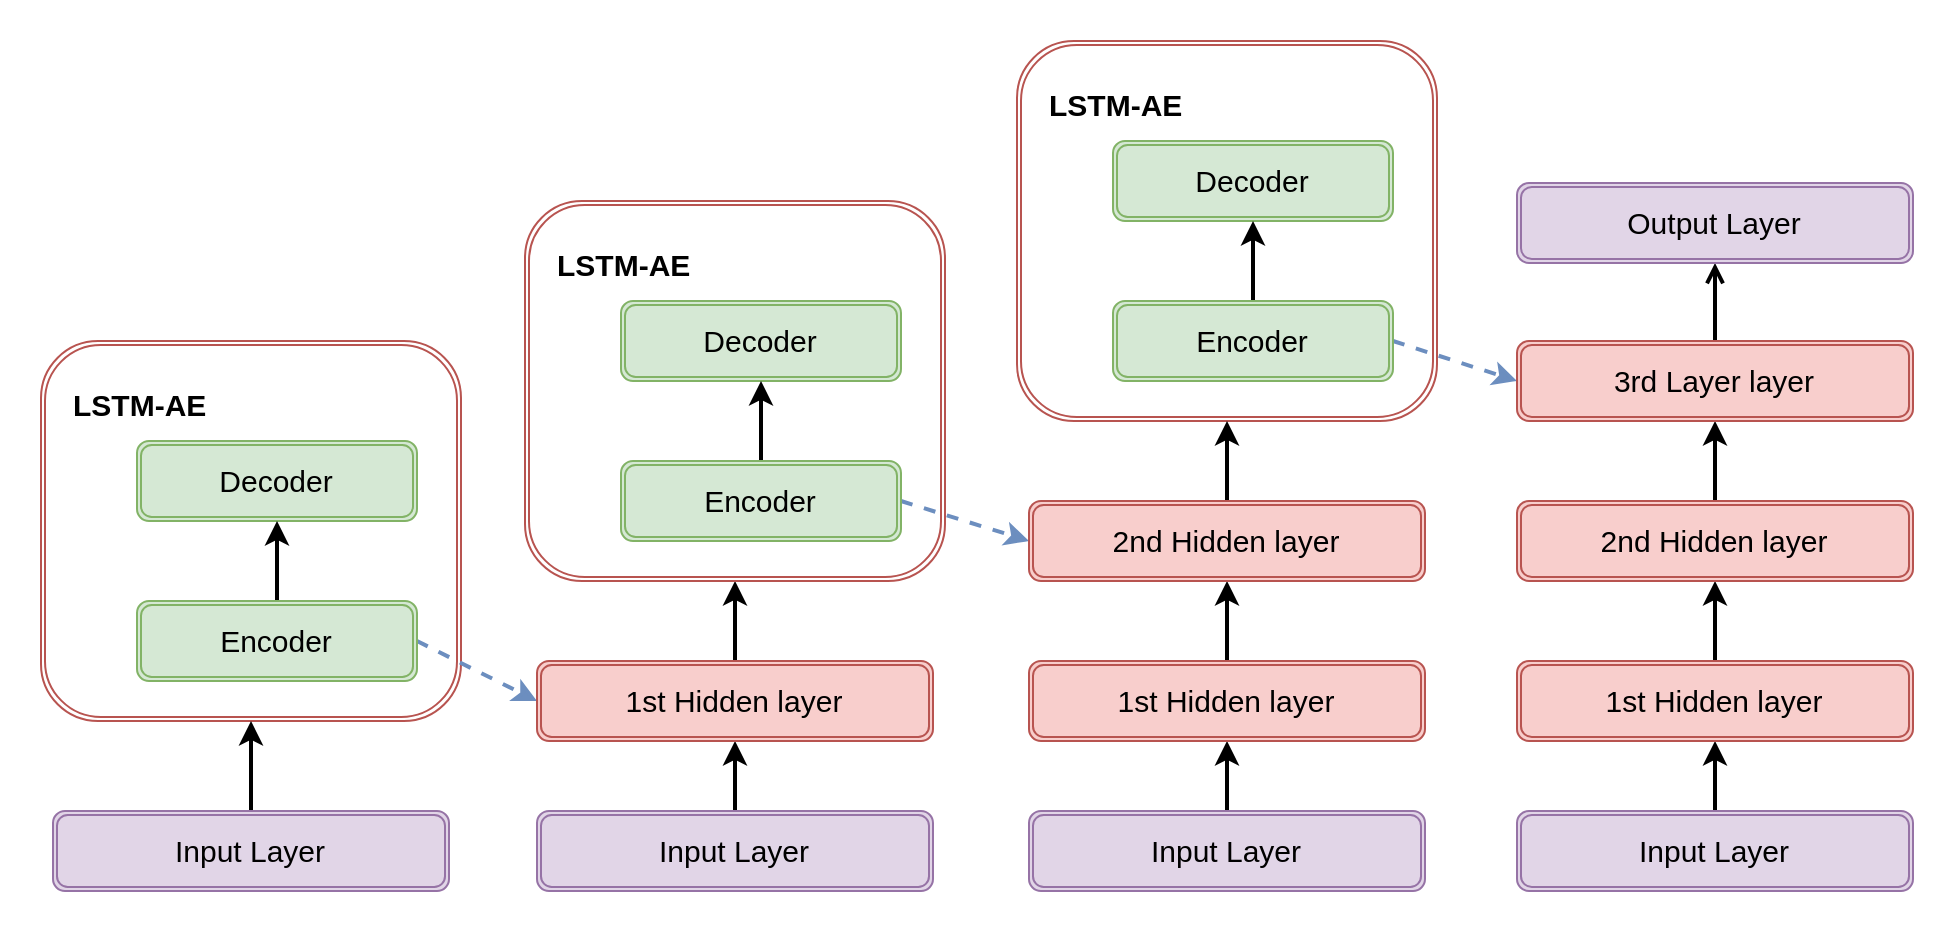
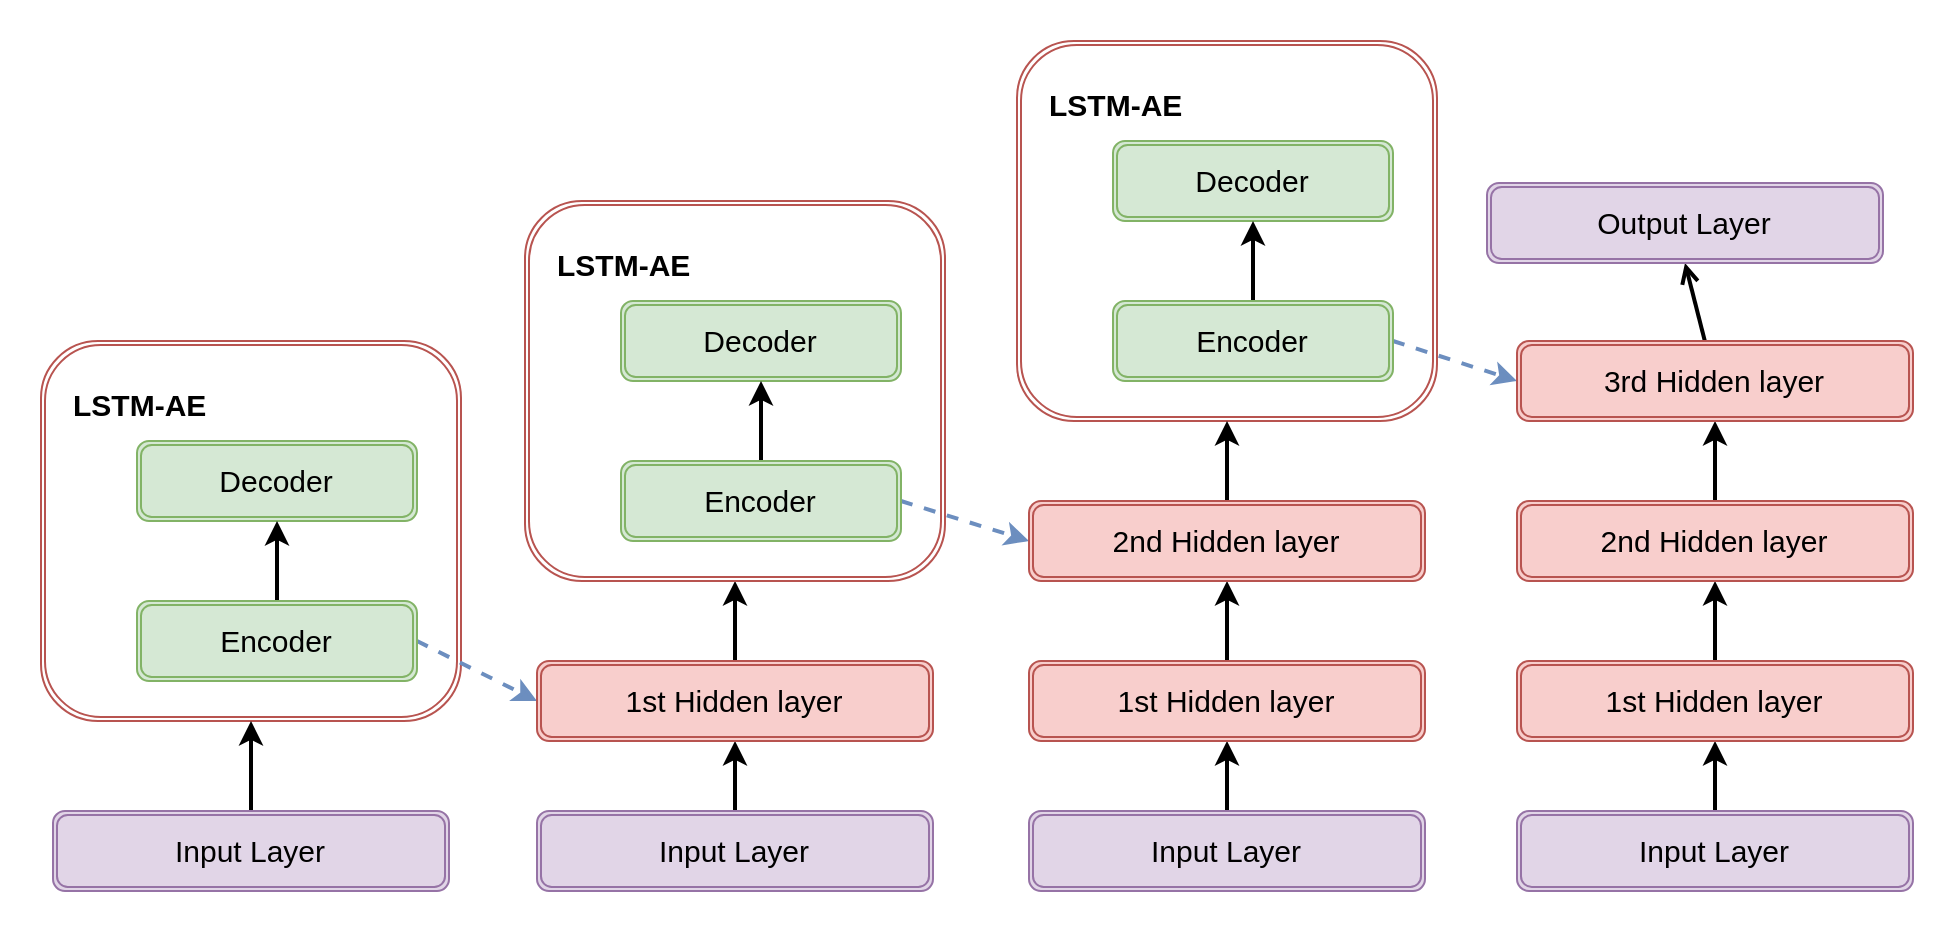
(1715, 223) -> (1685, 223)
(1715, 381) -> (1715, 381)
